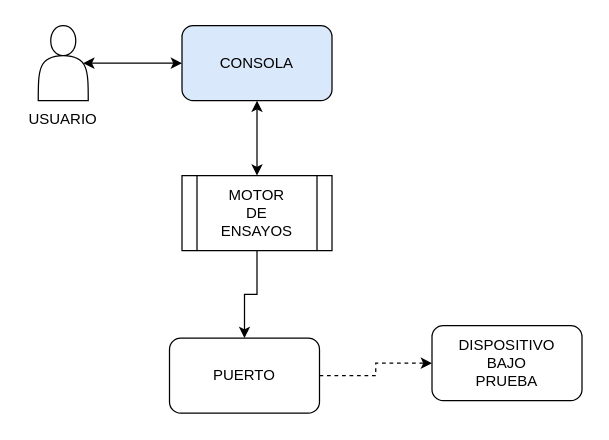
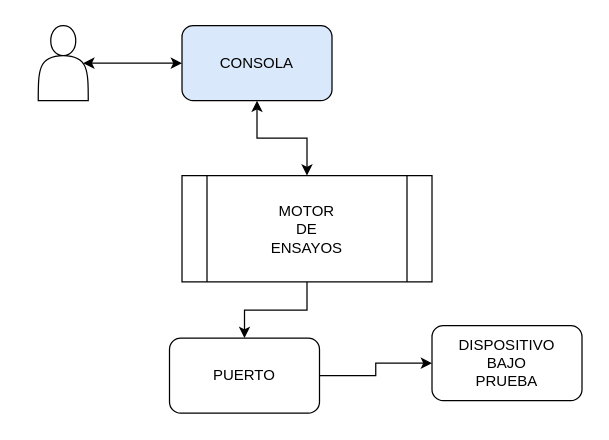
(63, 119) -> none
(257, 213) -> (307, 229)
(376, 375) -> (376, 375)
